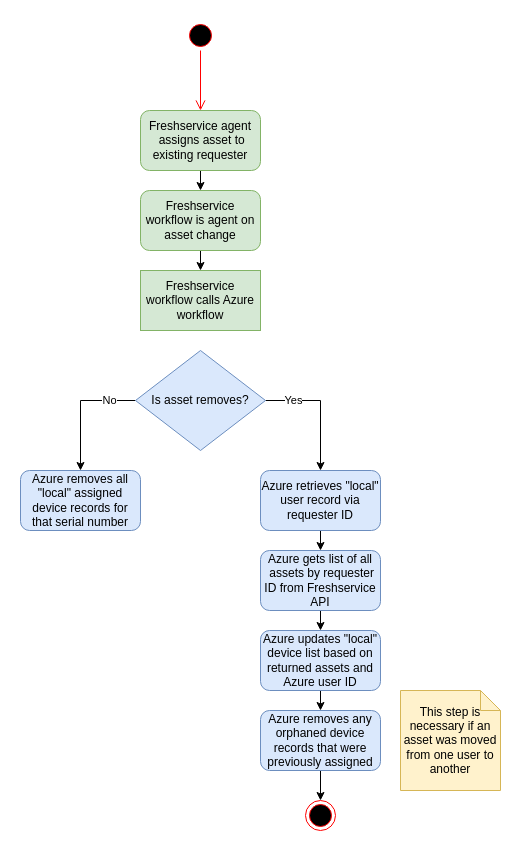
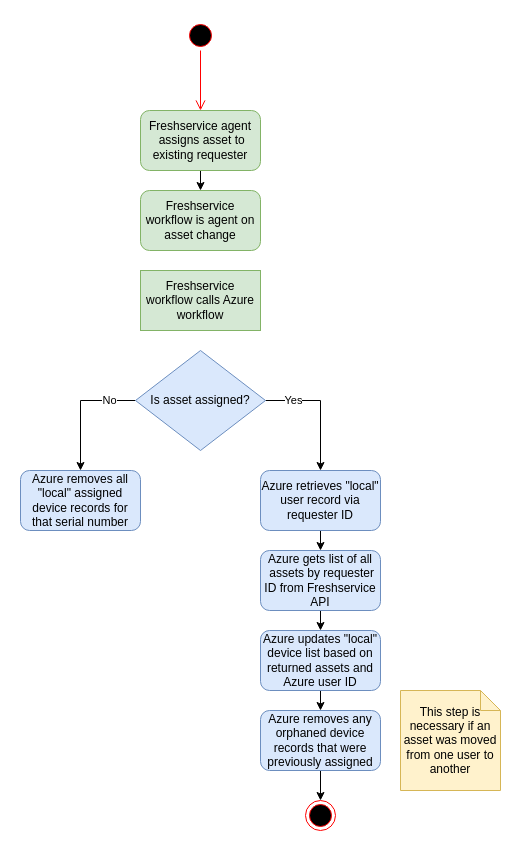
(201, 257) -> none
(201, 401) -> (201, 401)
